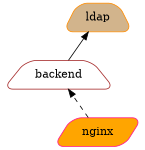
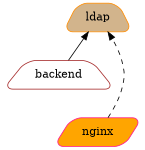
(81, 107) -> (124, 79)
